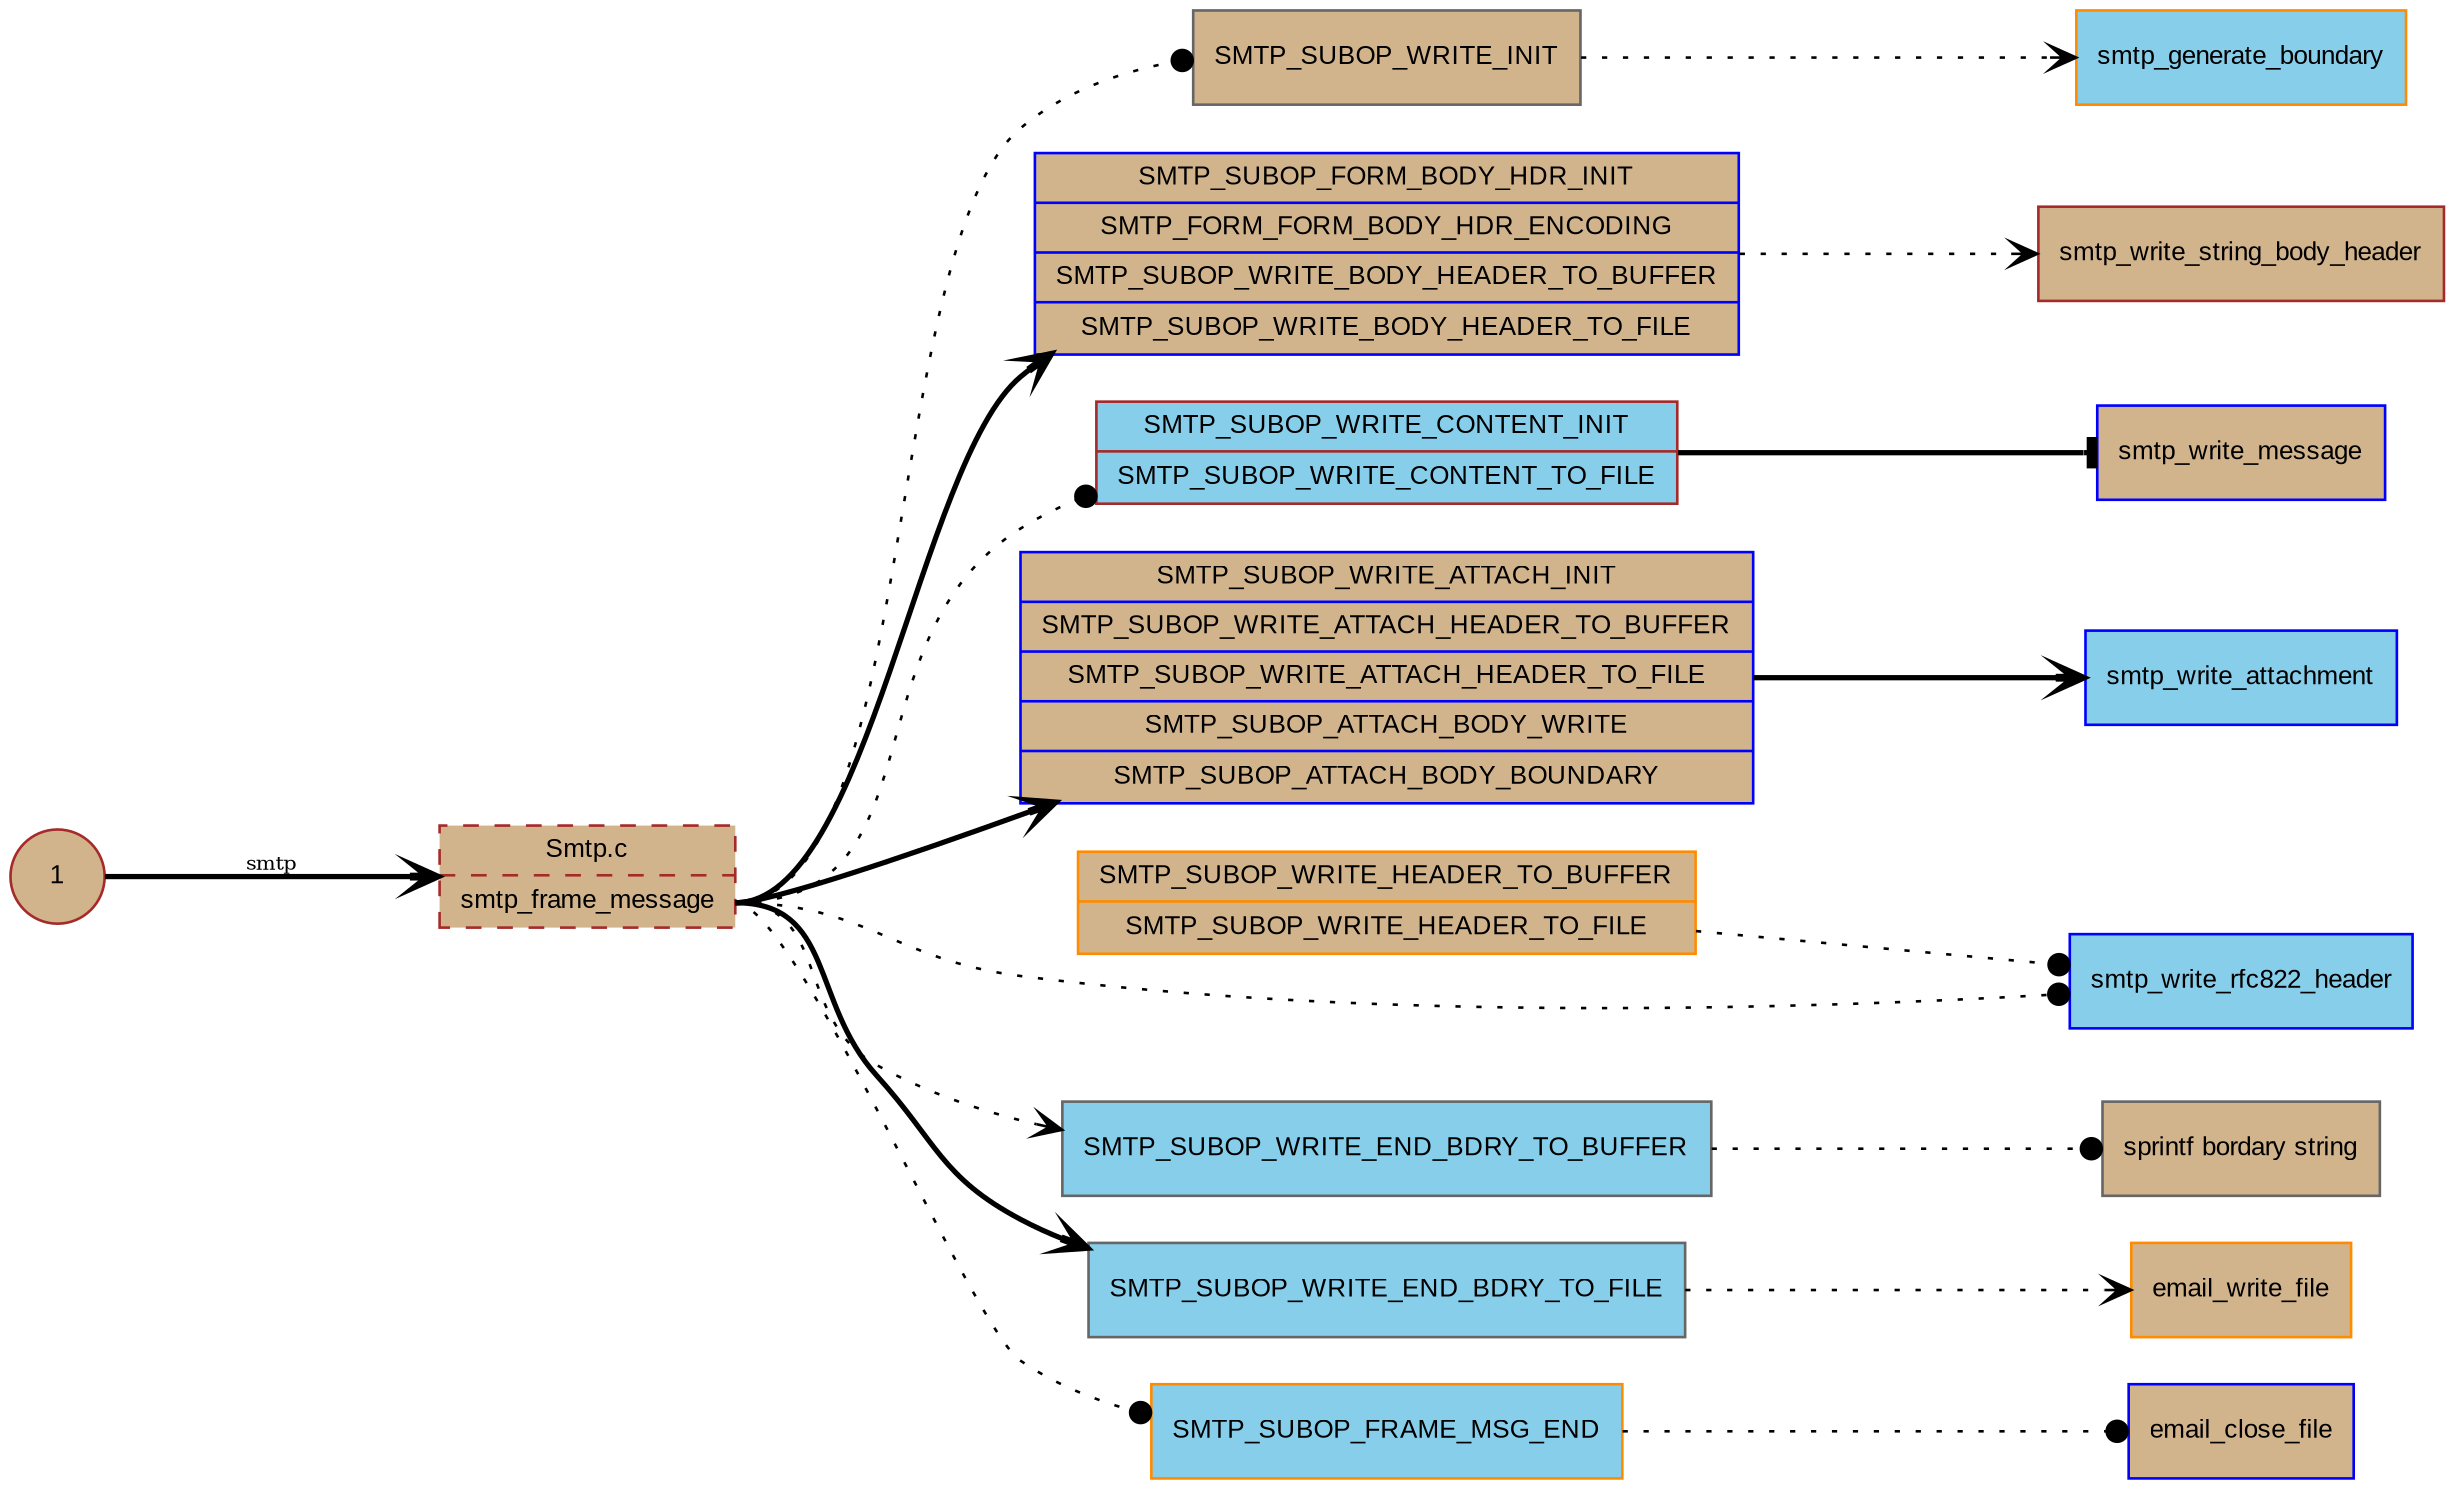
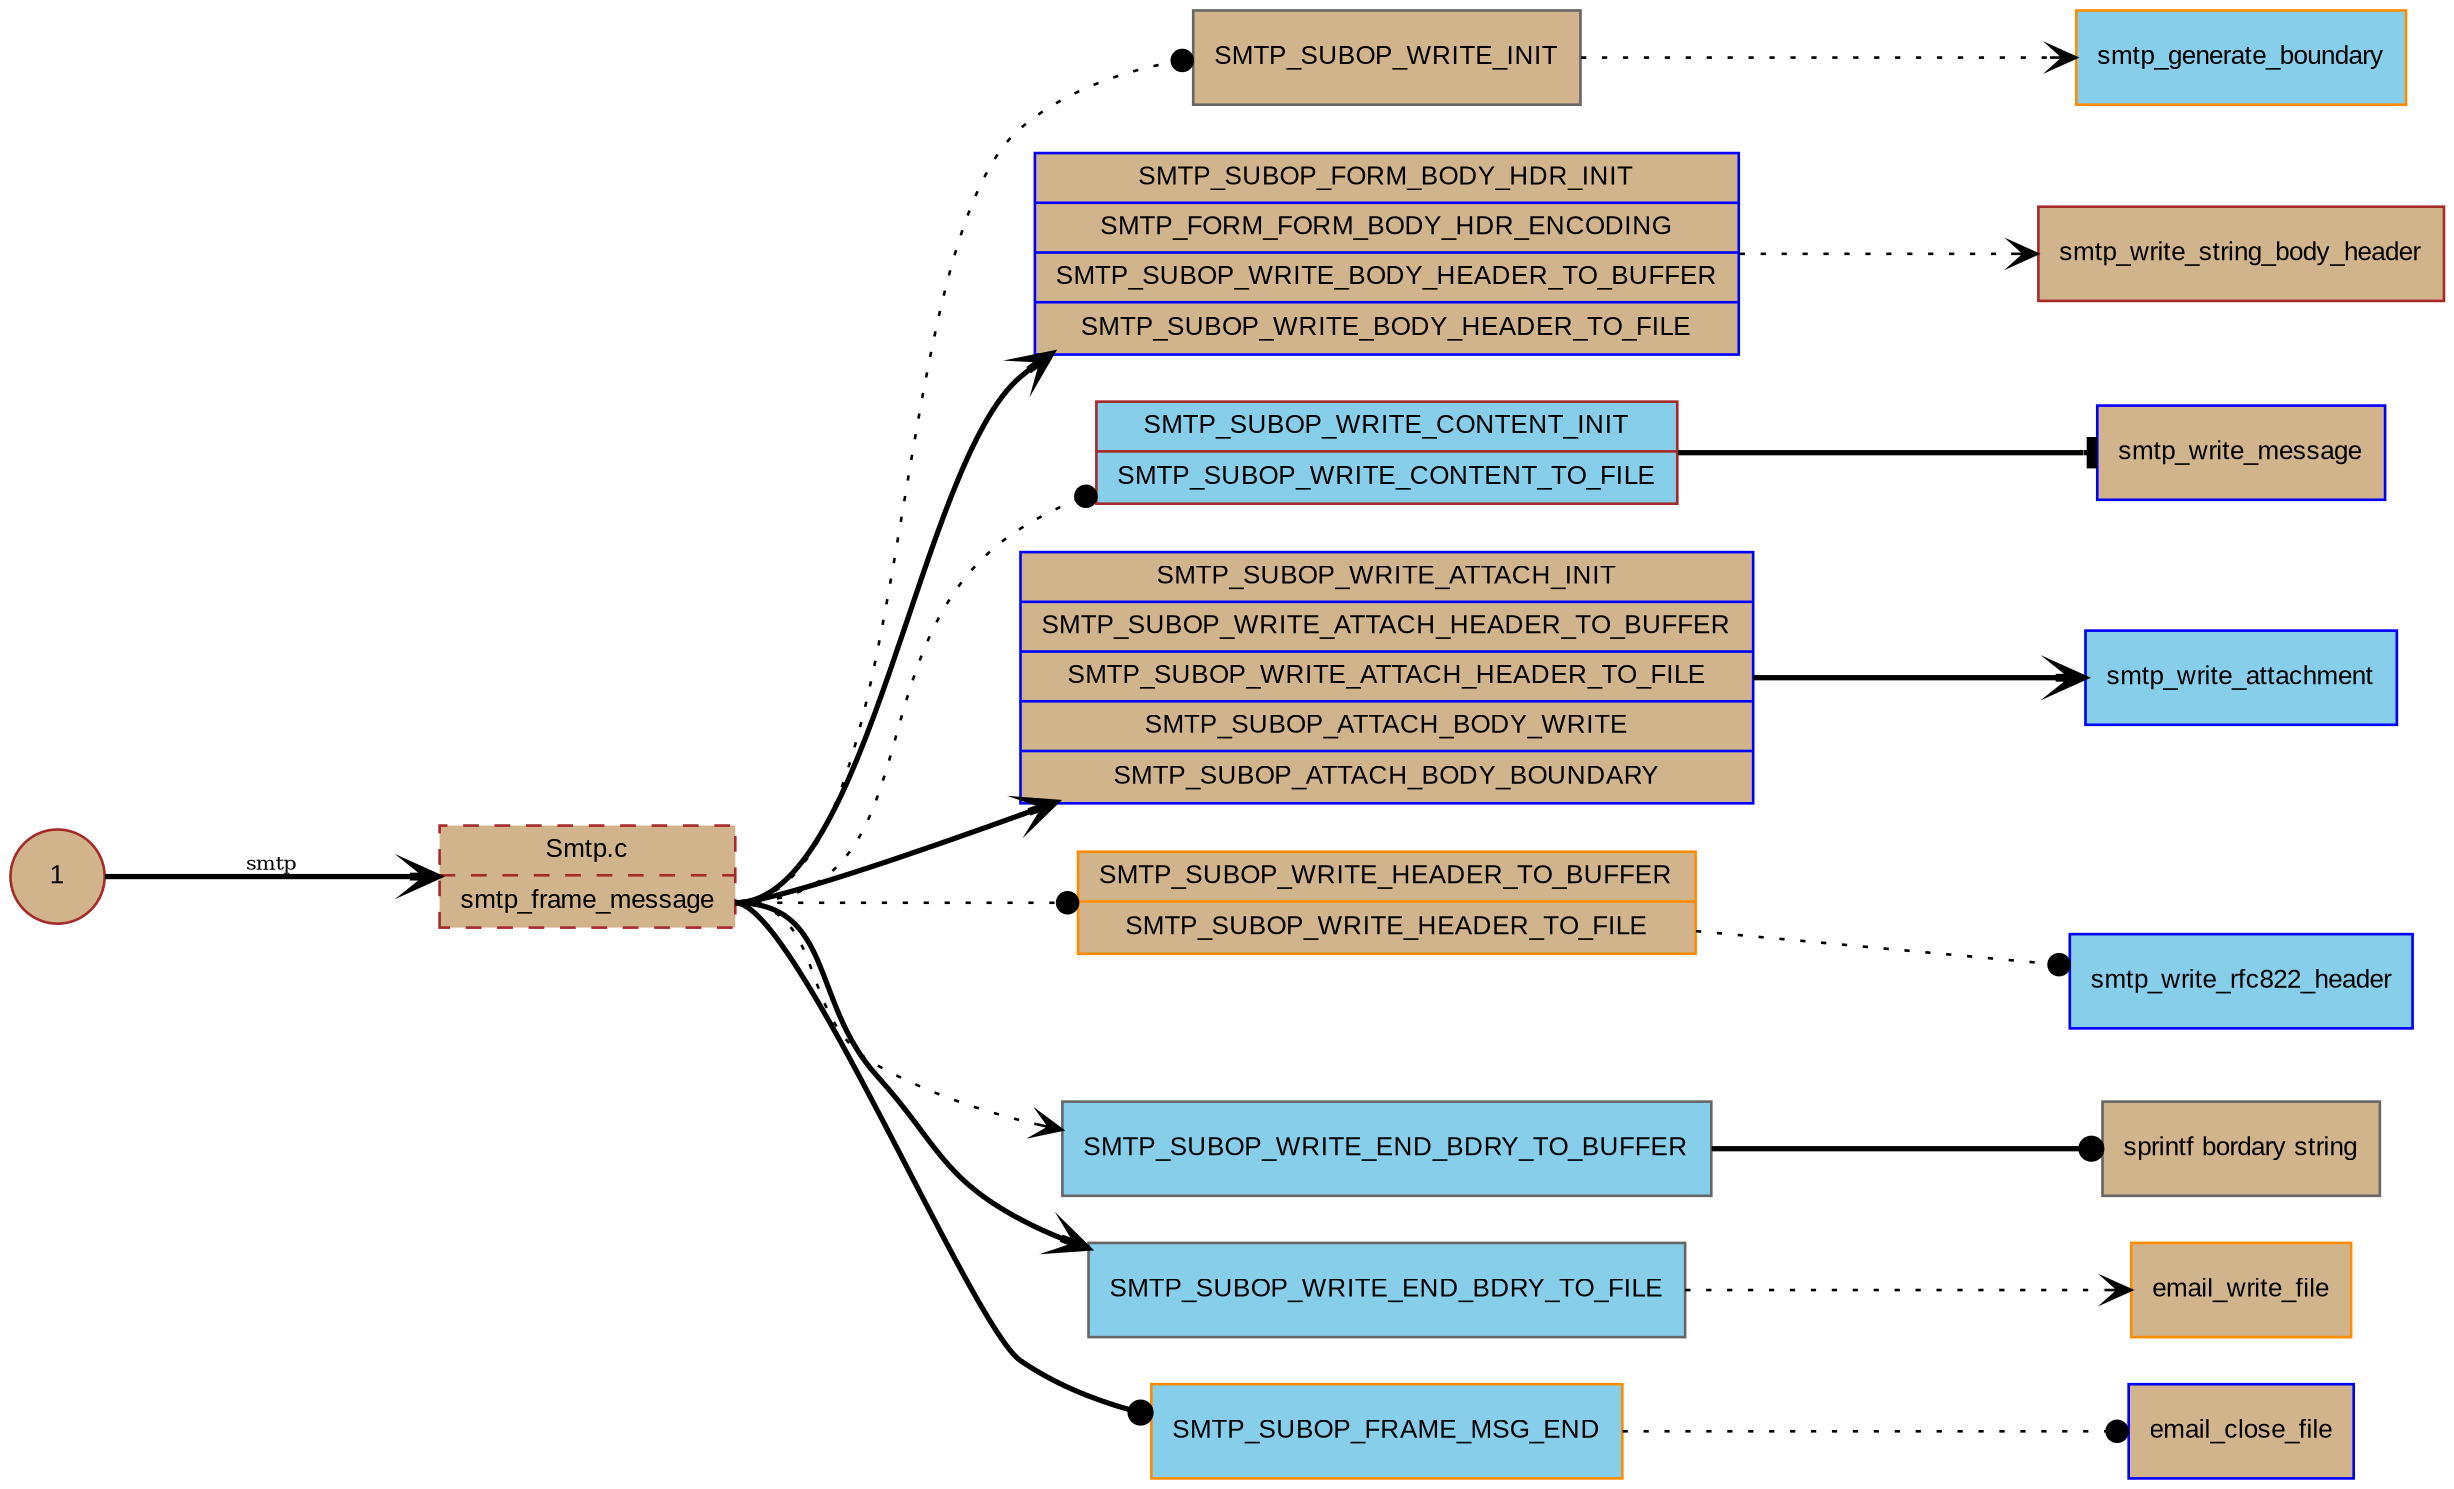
(1386, 1004) -> (896, 903)
(1896, 1149) -> (1896, 1149)
(913, 1179) -> (913, 1179)
